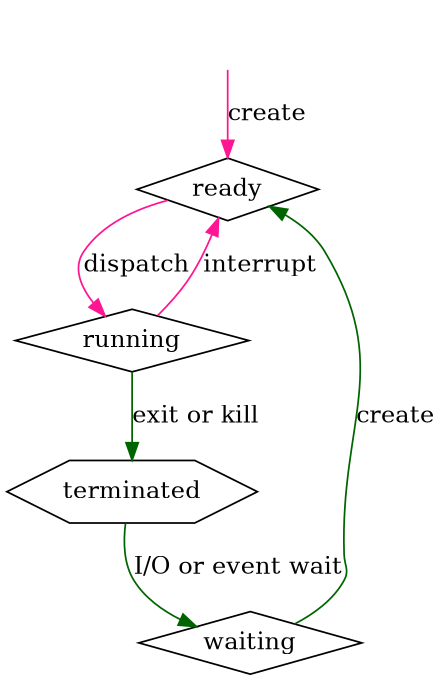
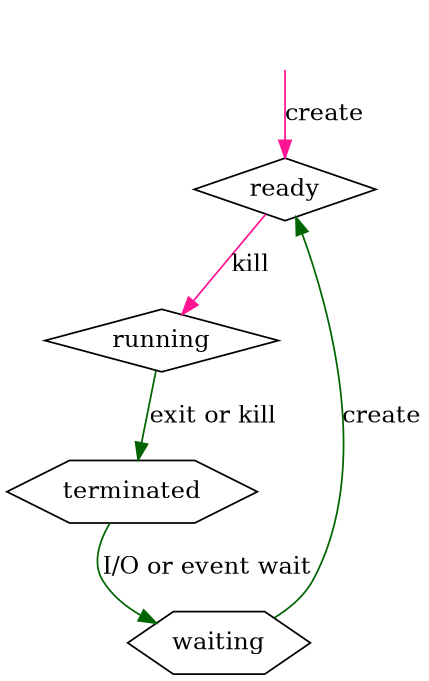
(136, 265) -> (250, 265)
(189, 278) -> none
(250, 643) -> (219, 643)
